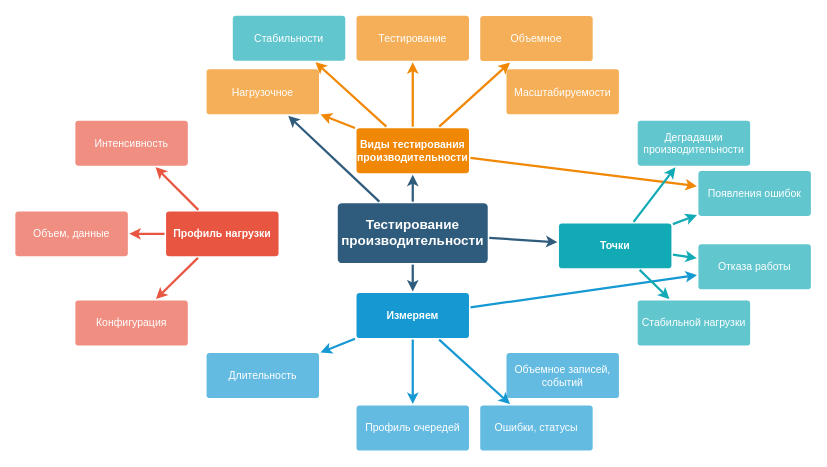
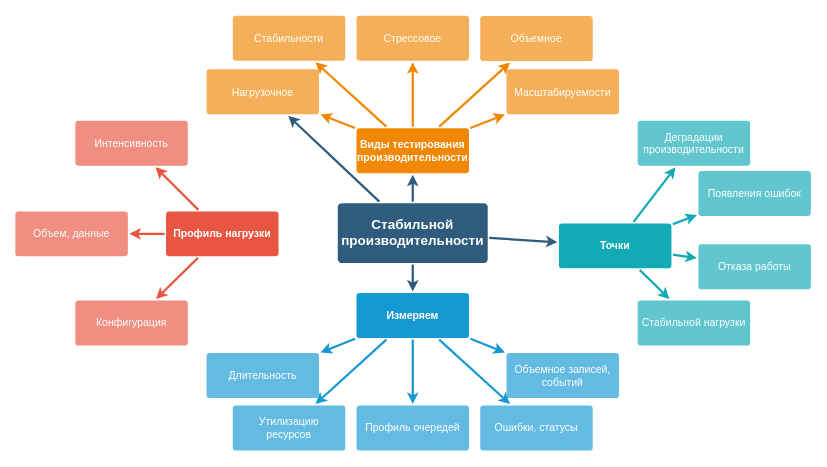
(289, 38) -> (289, 38)
(413, 38) -> (413, 38)
(580, 171) -> (484, 123)
(413, 233) -> (413, 233)
(580, 292) -> (484, 344)
none -> (354, 369)
none -> (289, 428)
